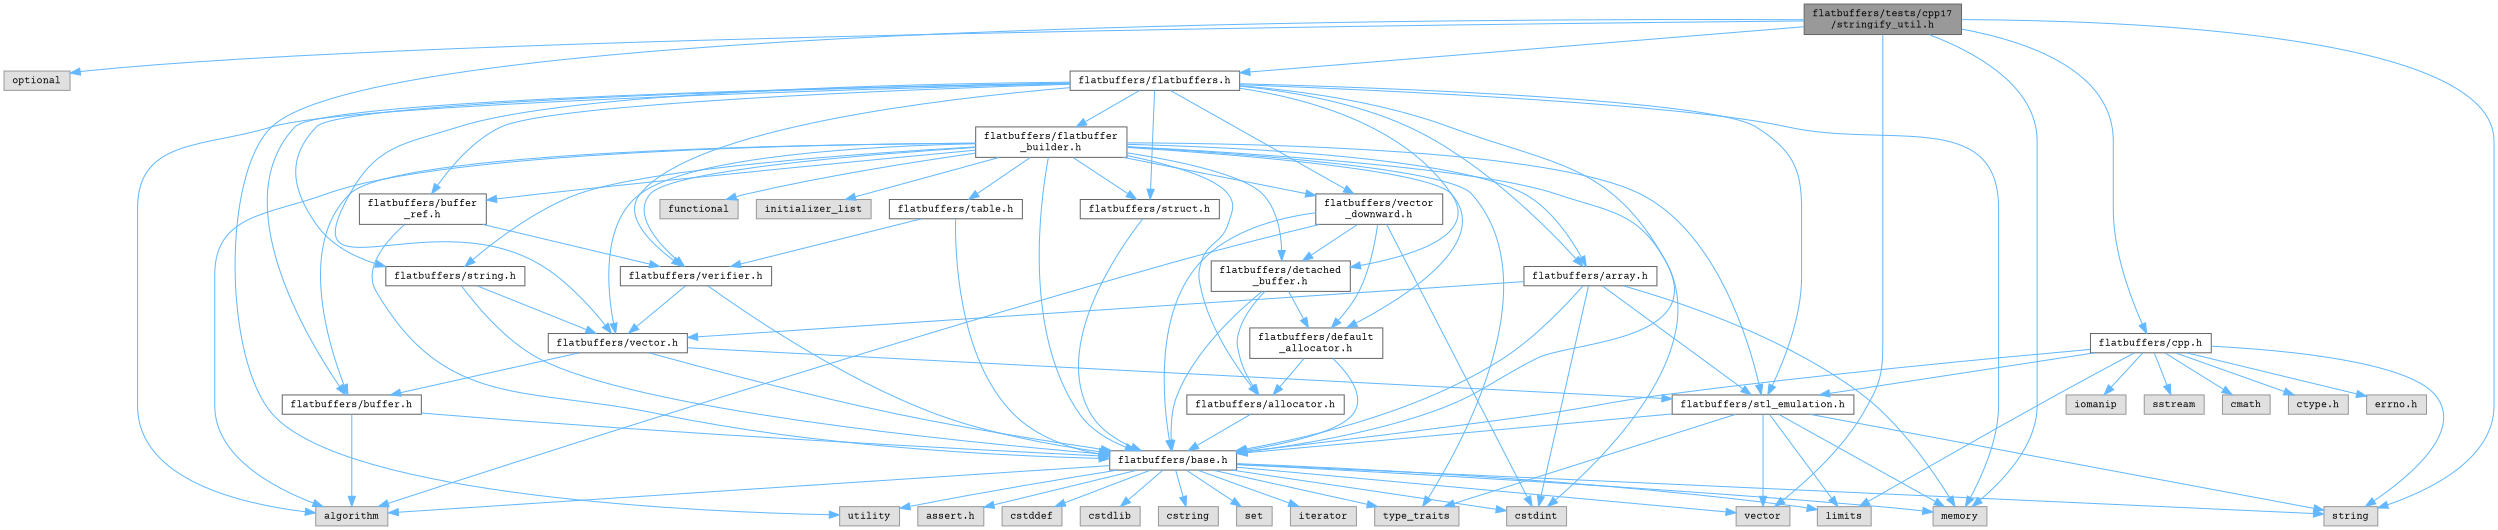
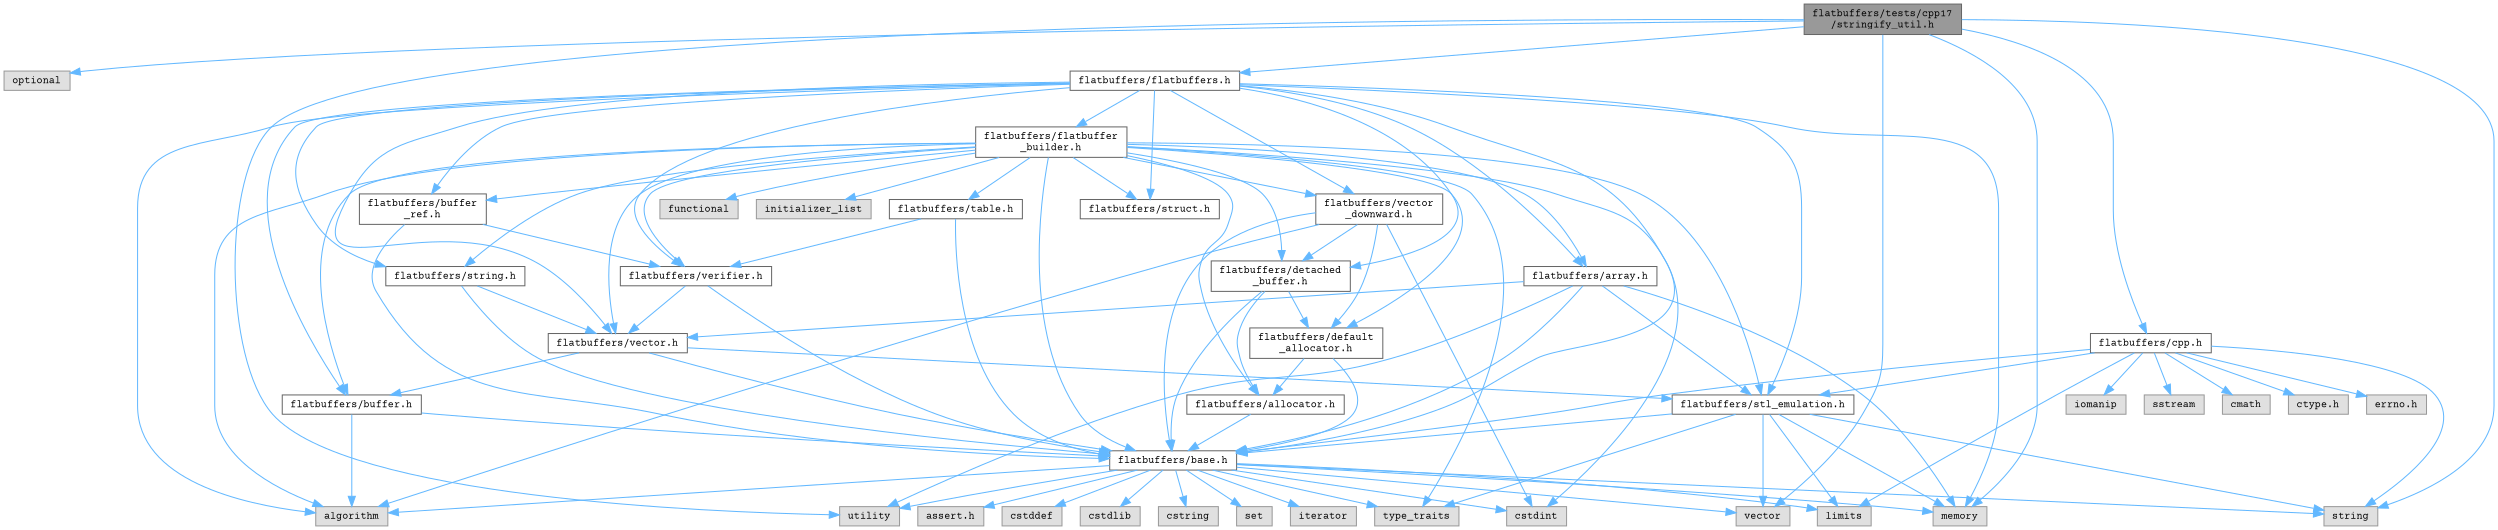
(1082, 336) -> none
(1566, 386) -> (1232, 383)
